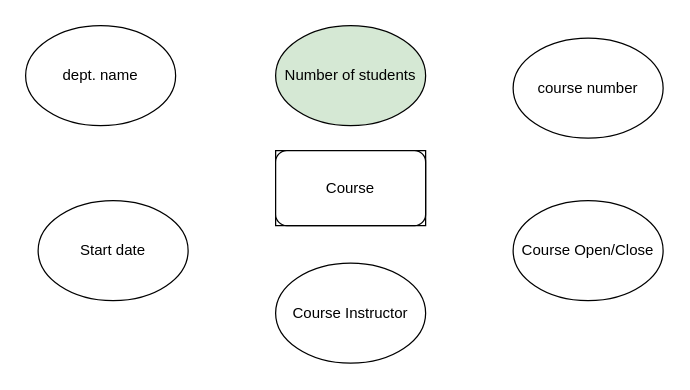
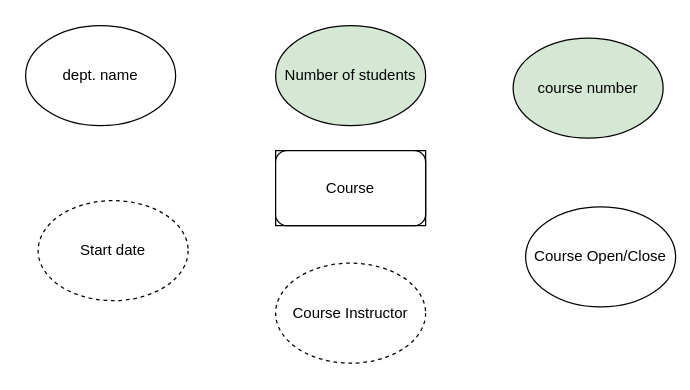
(588, 88) -> (588, 88)
(113, 251) -> (113, 251)
(588, 251) -> (601, 257)
(351, 313) -> (351, 313)
